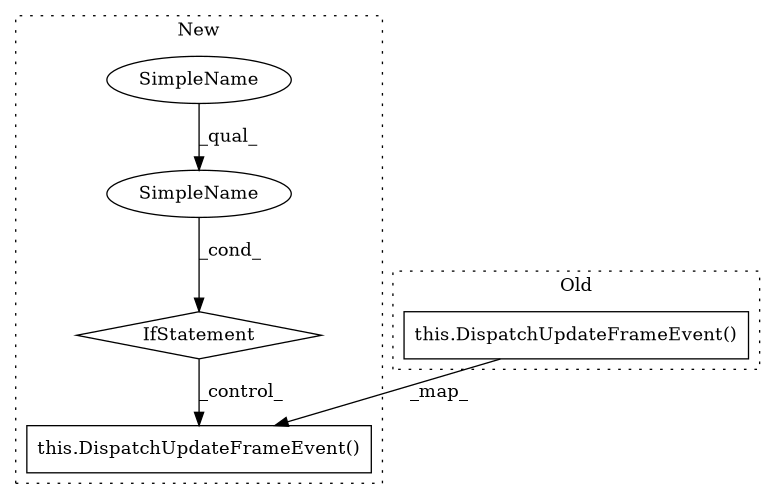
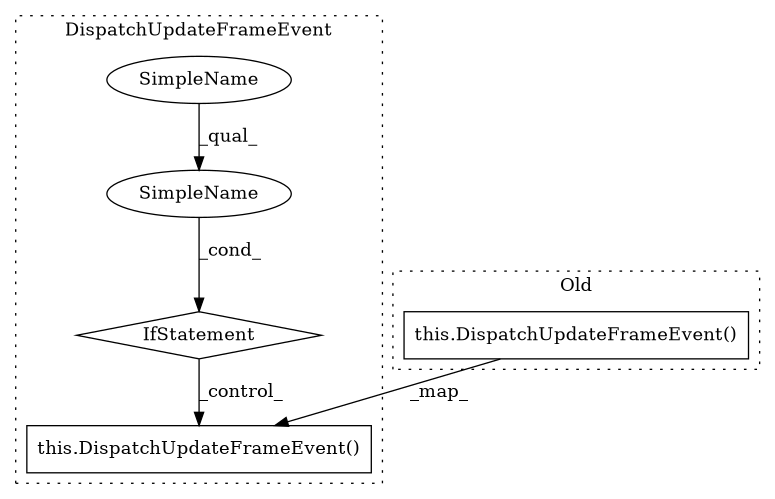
(199, 31) -> (199, 31)
